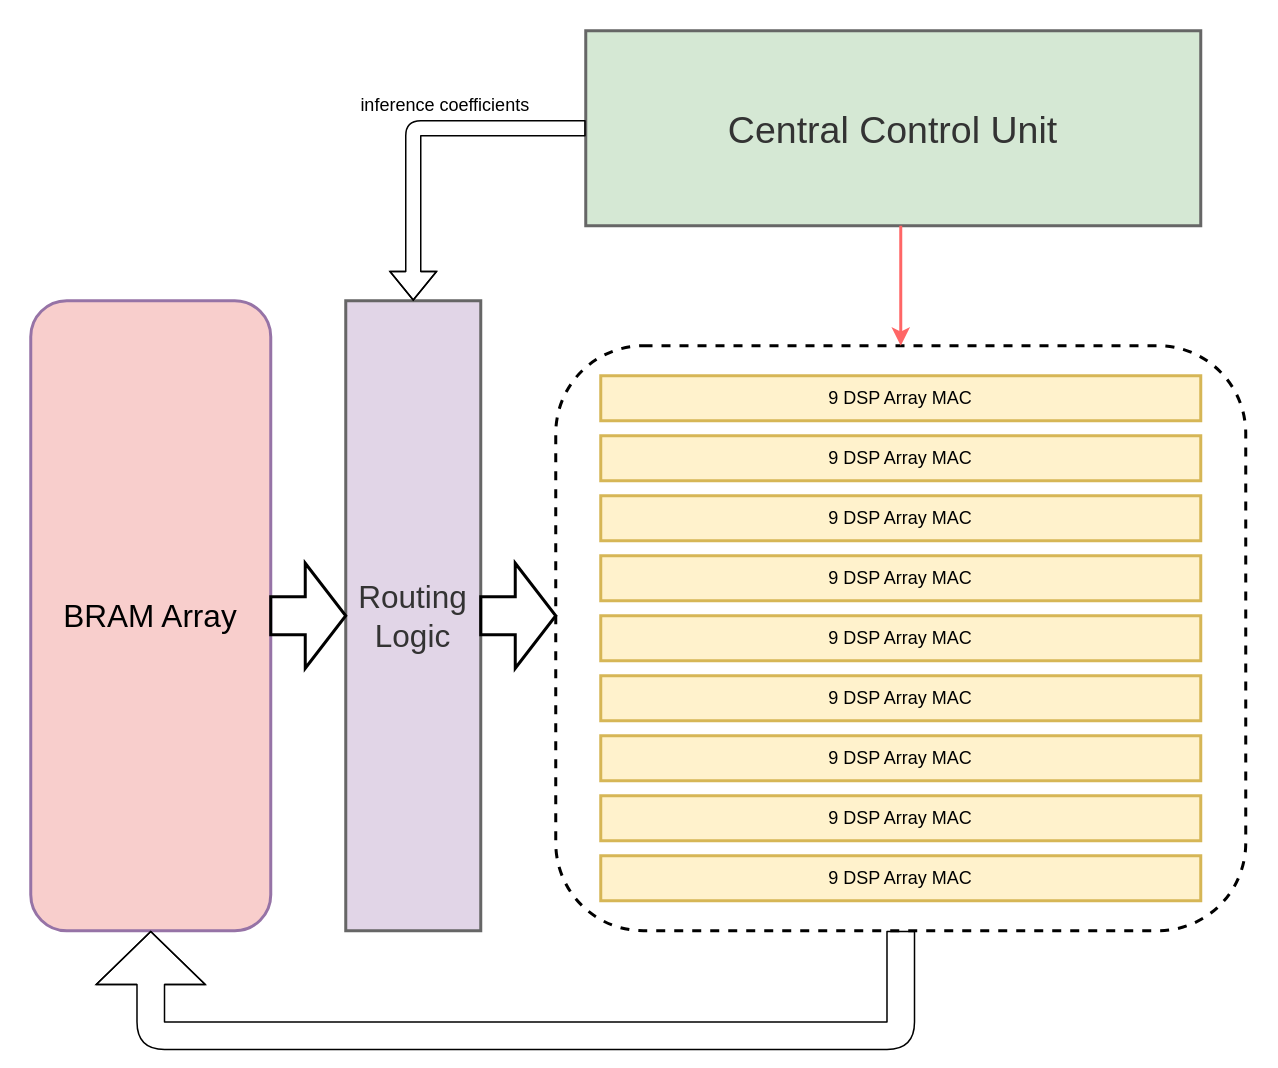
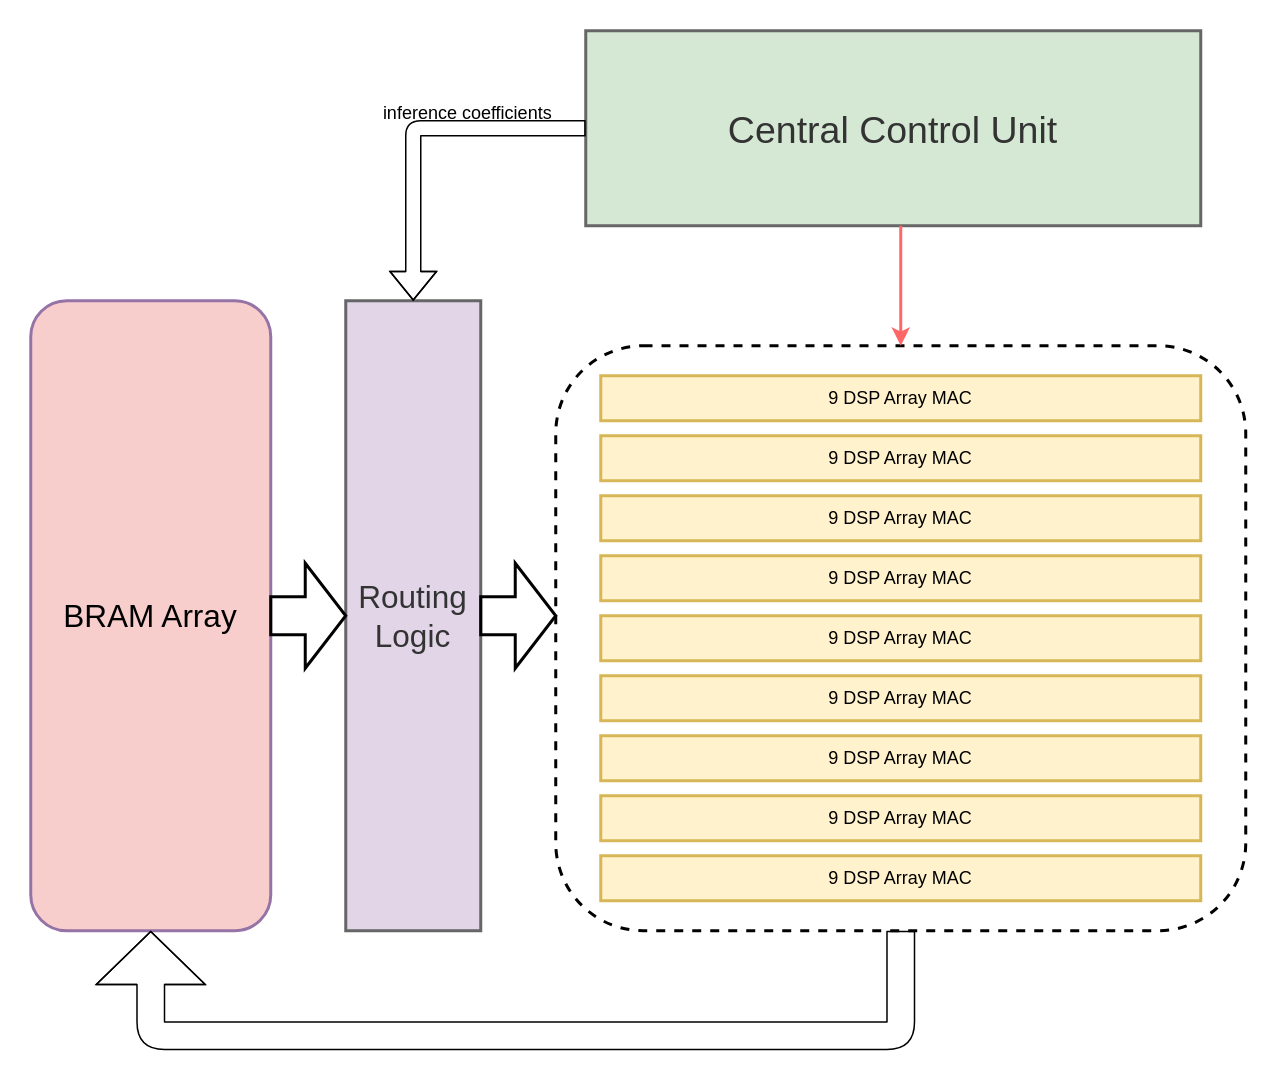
(444, 106) -> (467, 113)
